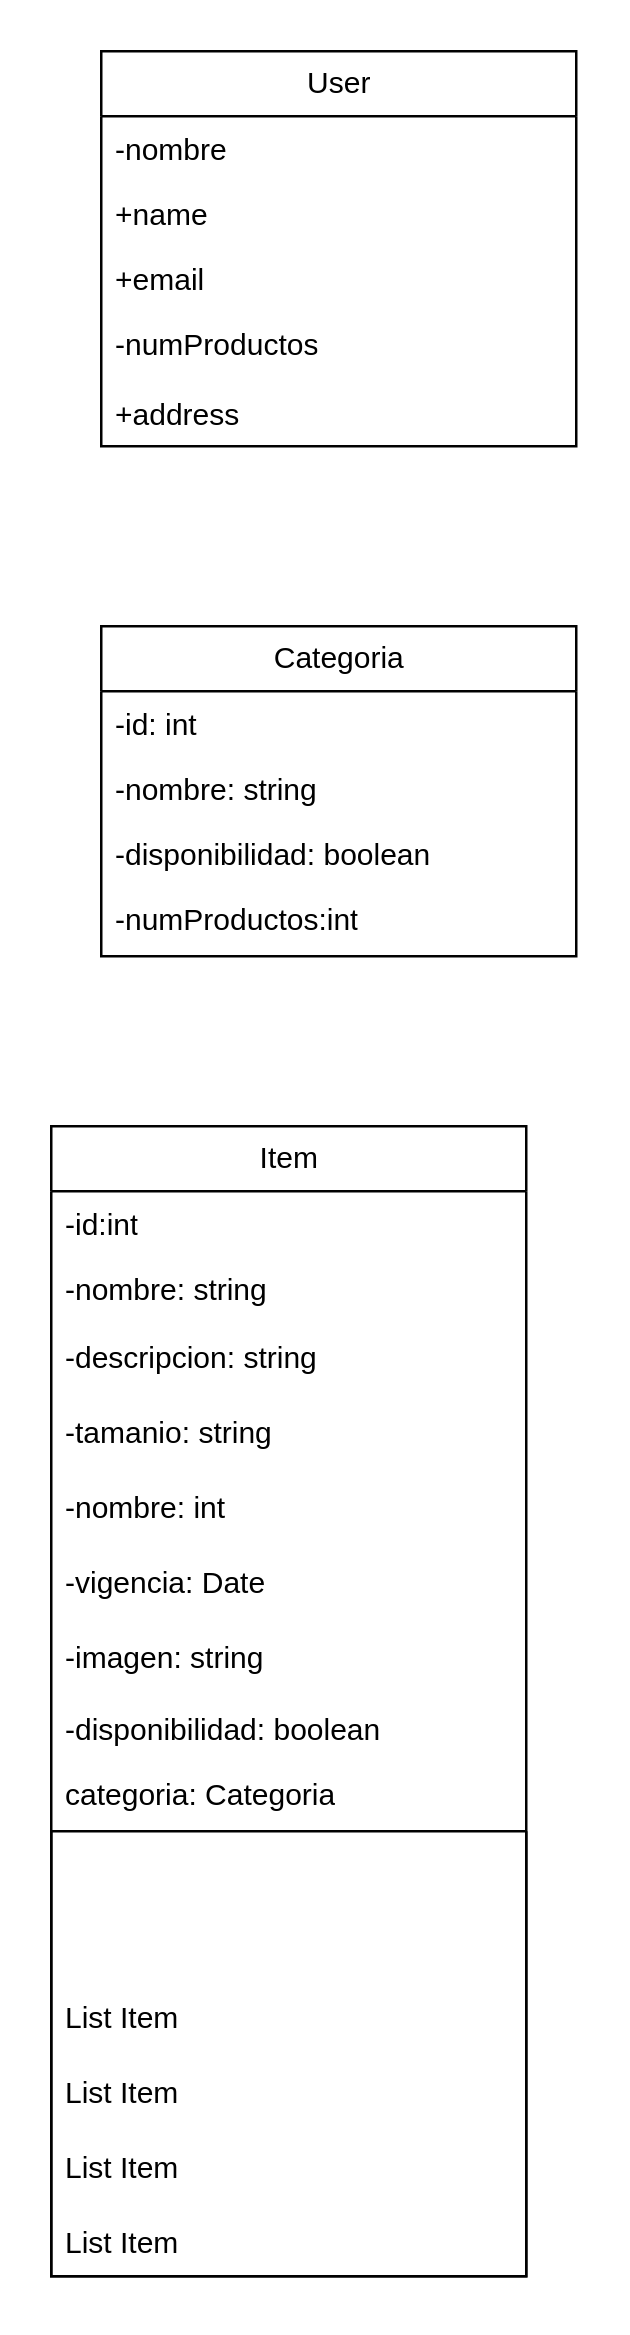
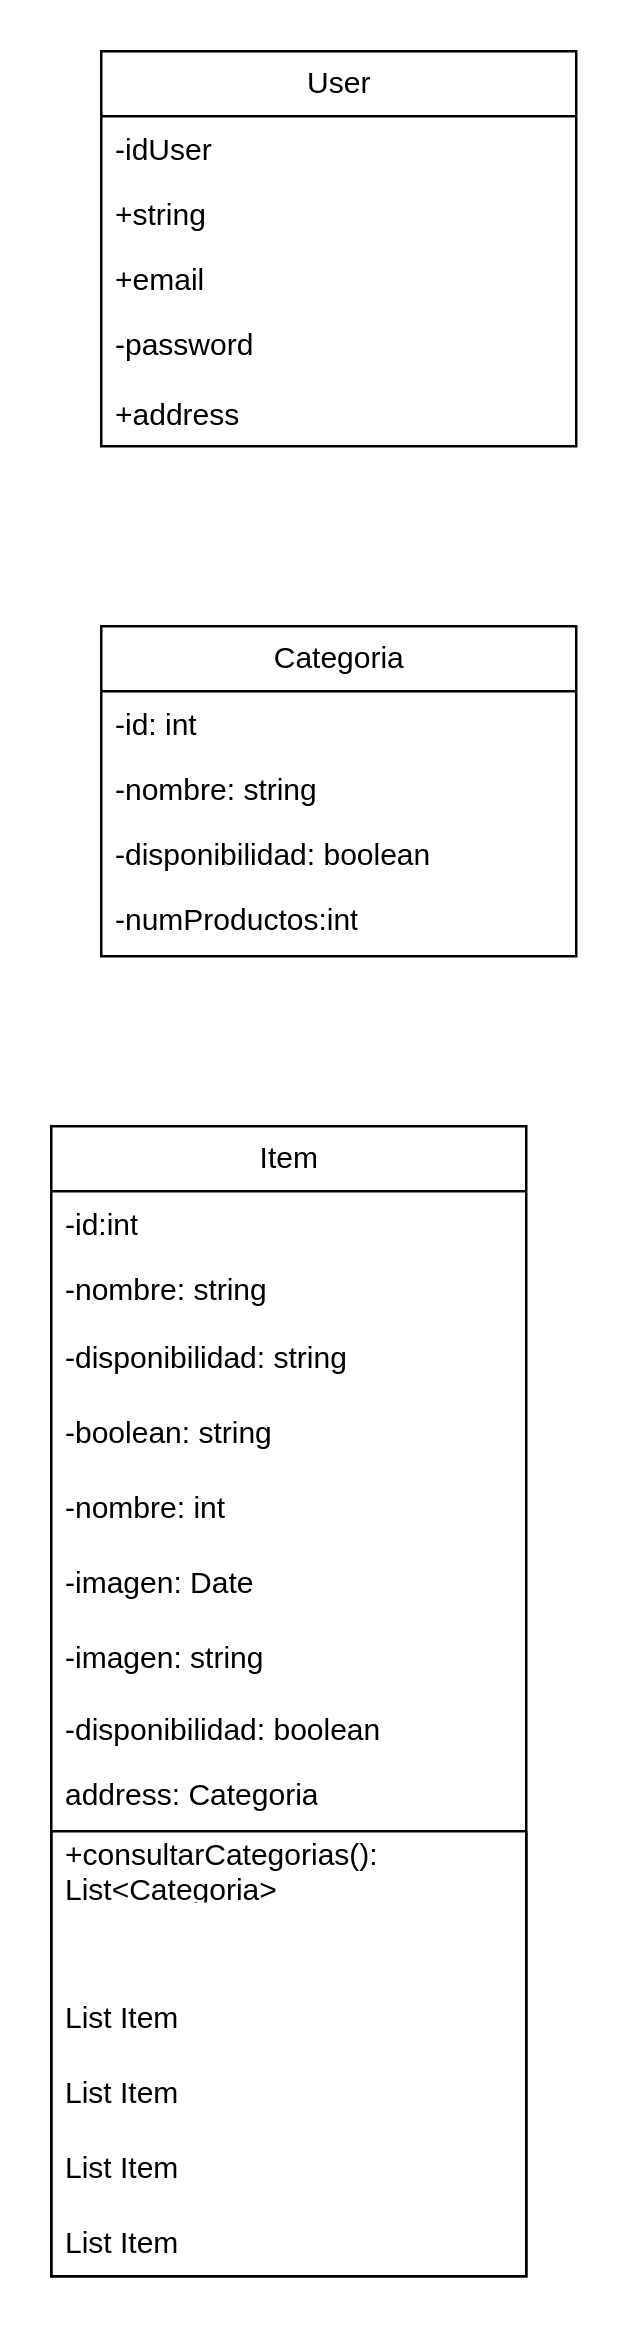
(175, 152) -> (171, 152)
(158, 217) -> (171, 217)
(225, 347) -> (192, 347)
(215, 1359) -> (228, 1359)
(185, 1434) -> (185, 1434)
(177, 1584) -> (164, 1584)
(219, 1797) -> (206, 1797)
none -> (289, 1869)
